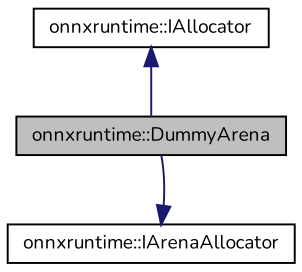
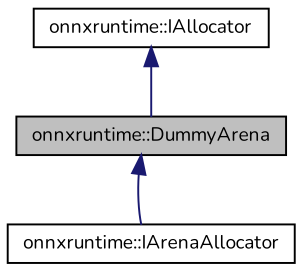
(164, 180) -> (138, 200)
